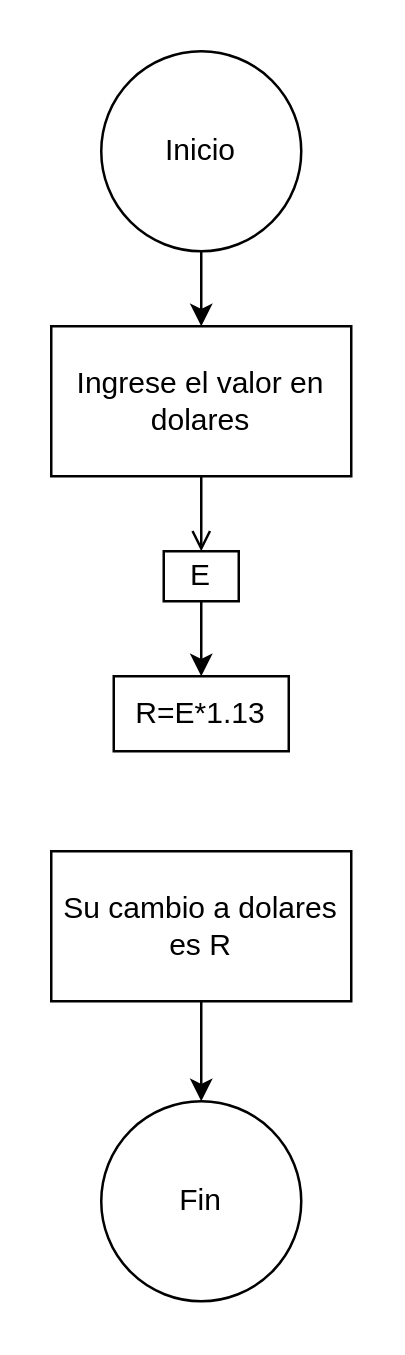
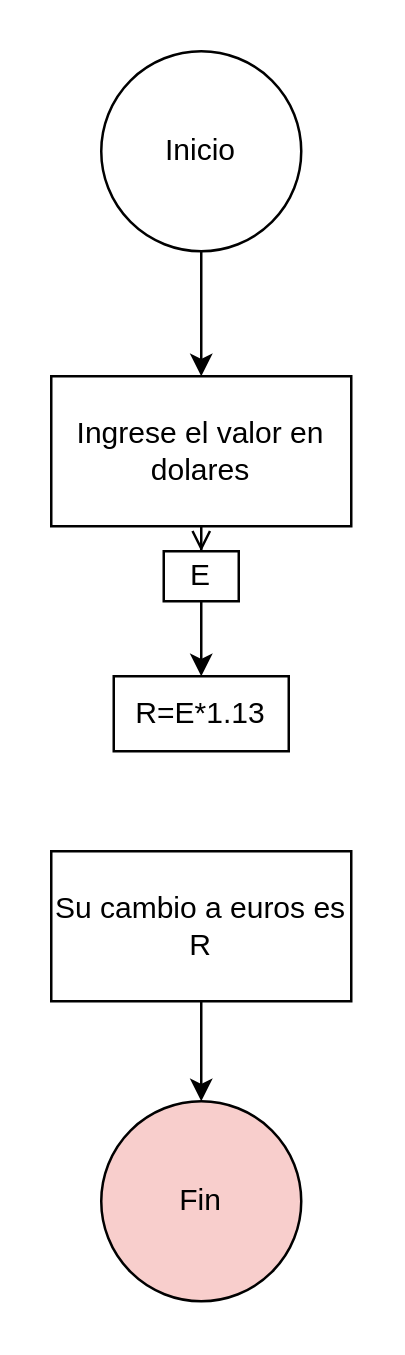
(201, 401) -> (201, 451)
(201, 926) -> (201, 926)
(201, 1201) -> (201, 1201)
